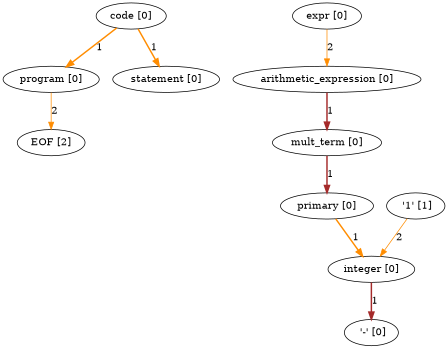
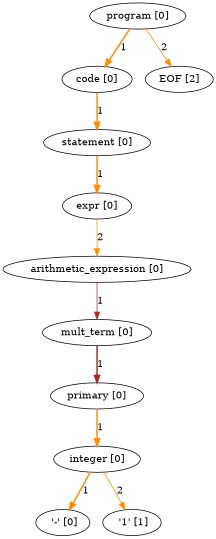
(95, 45) -> (119, 45)
(327, 107) -> (97, 297)
none -> (97, 171)
(396, 234) -> (113, 488)
(371, 297) -> (82, 488)
